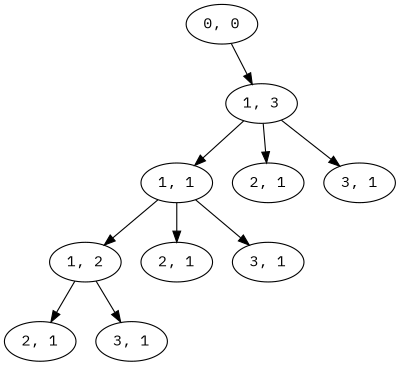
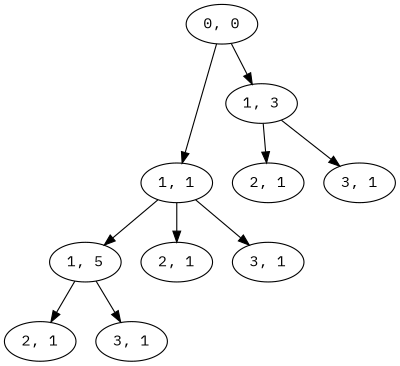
(223, 139) -> (201, 98)
(85, 262) -> (85, 262)
